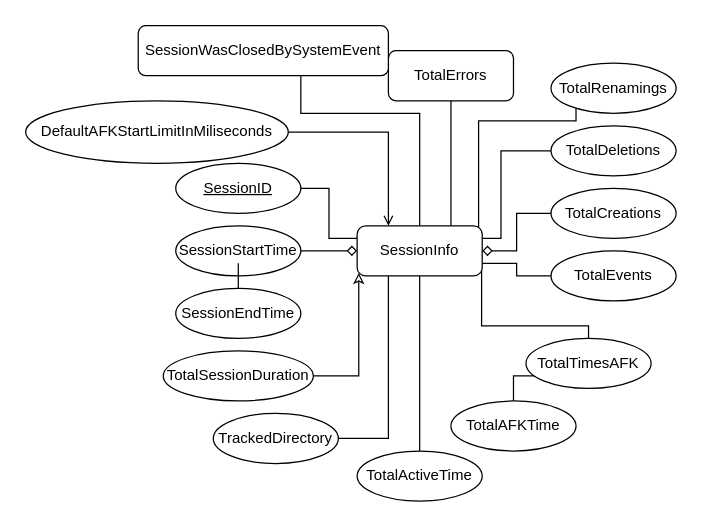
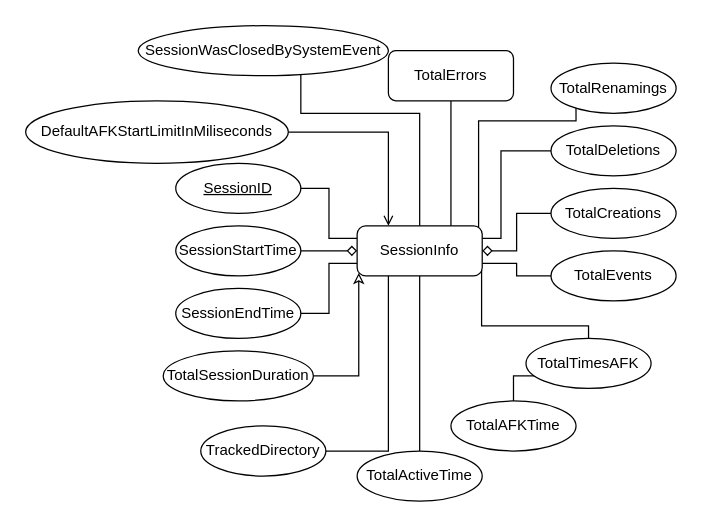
(263, 51) -> (263, 51)
(238, 263) -> (329, 288)
(276, 438) -> (263, 451)
